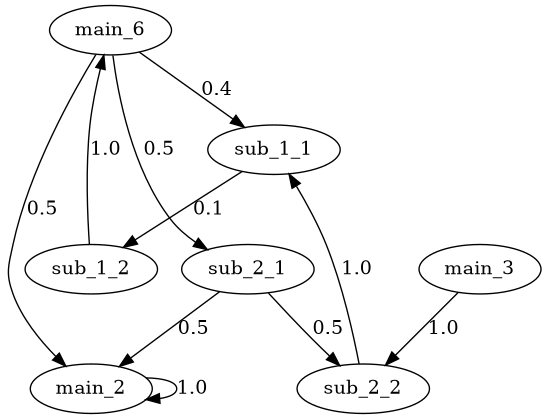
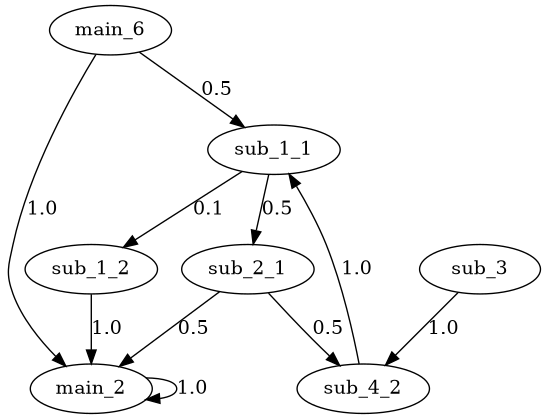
(217, 90) -> (217, 90)
(88, 156) -> (91, 322)
(137, 157) -> (262, 203)
(43, 209) -> (43, 209)
(480, 269) -> (480, 269)
(363, 389) -> (363, 389)
